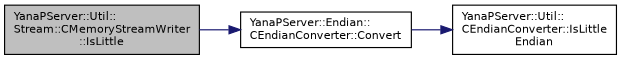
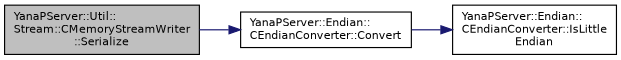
(102, 30) -> (102, 30)
(535, 30) -> (535, 30)
